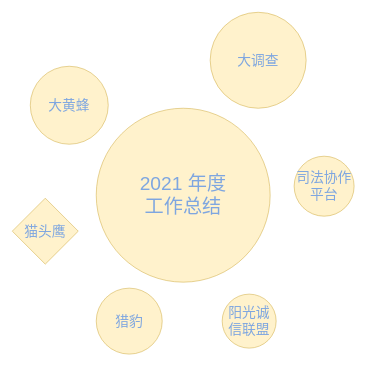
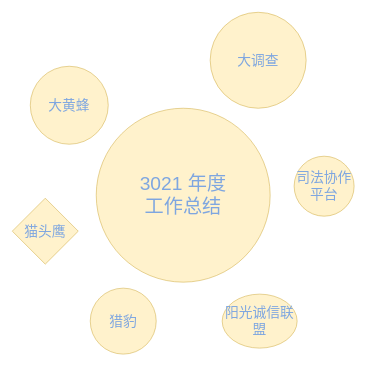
(183, 195) -> (183, 195)
(129, 321) -> (123, 321)
(249, 321) -> (260, 321)
